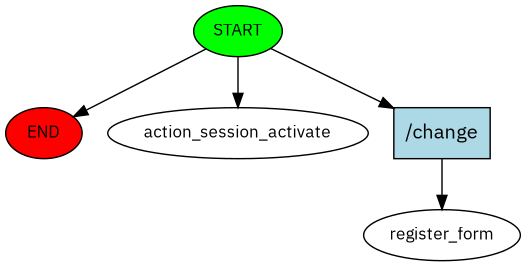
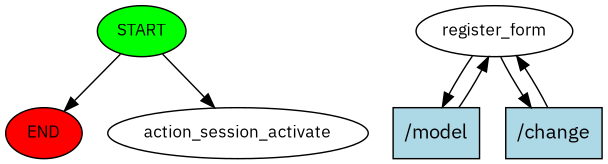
(326, 75) -> (511, 77)
none -> (436, 133)
